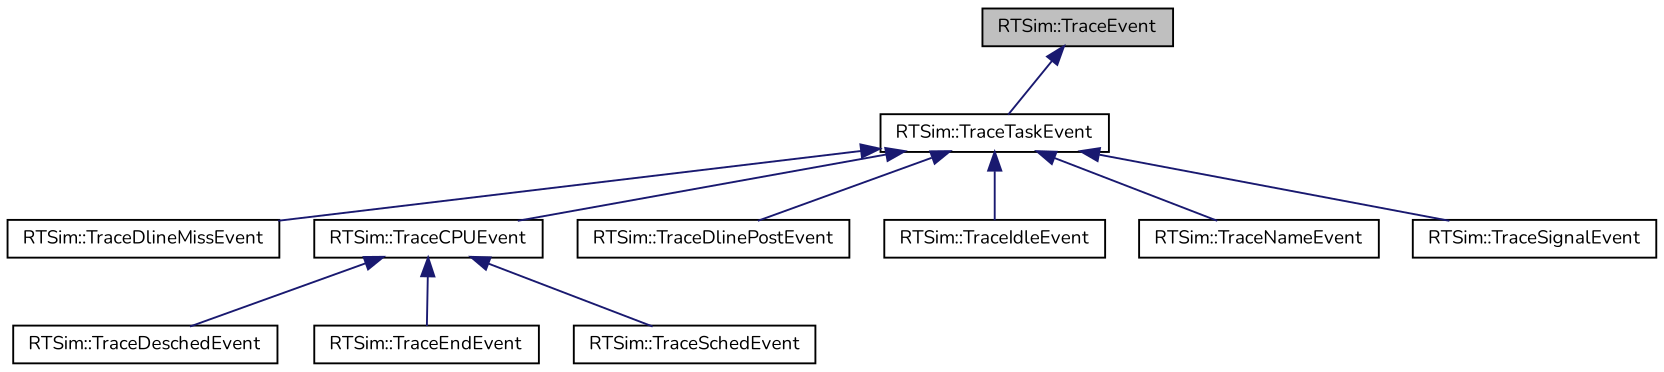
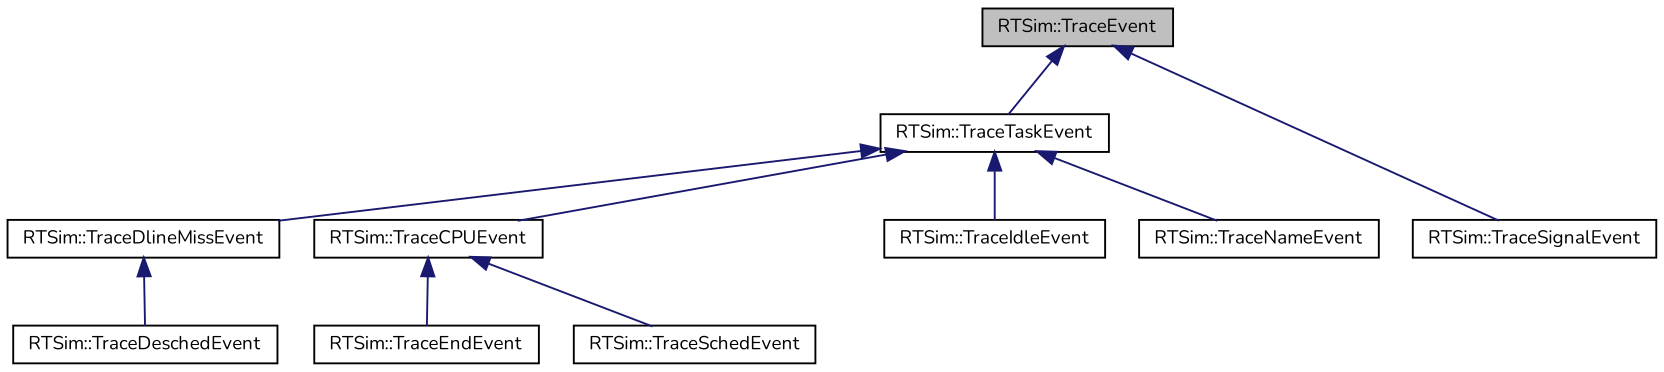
(1274, 188) -> (1315, 137)
(713, 239) -> none
(278, 295) -> (145, 301)
